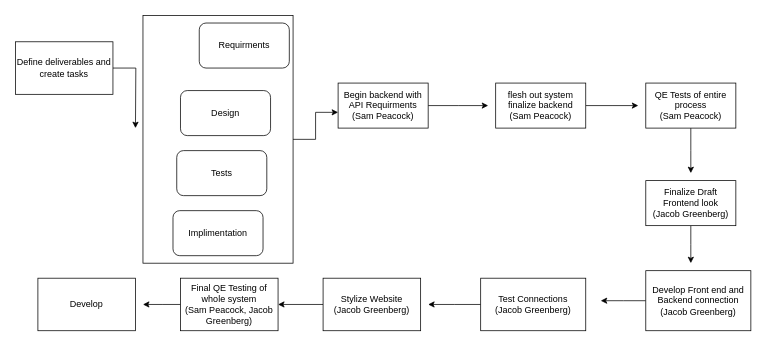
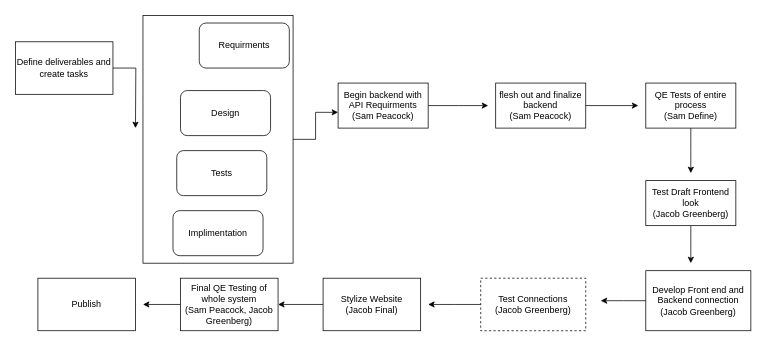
(540, 105) -> (540, 105)
(690, 105) -> (690, 105)
(690, 203) -> (690, 203)
(87, 304) -> (87, 304)
(372, 304) -> (372, 304)
(533, 304) -> (533, 304)
